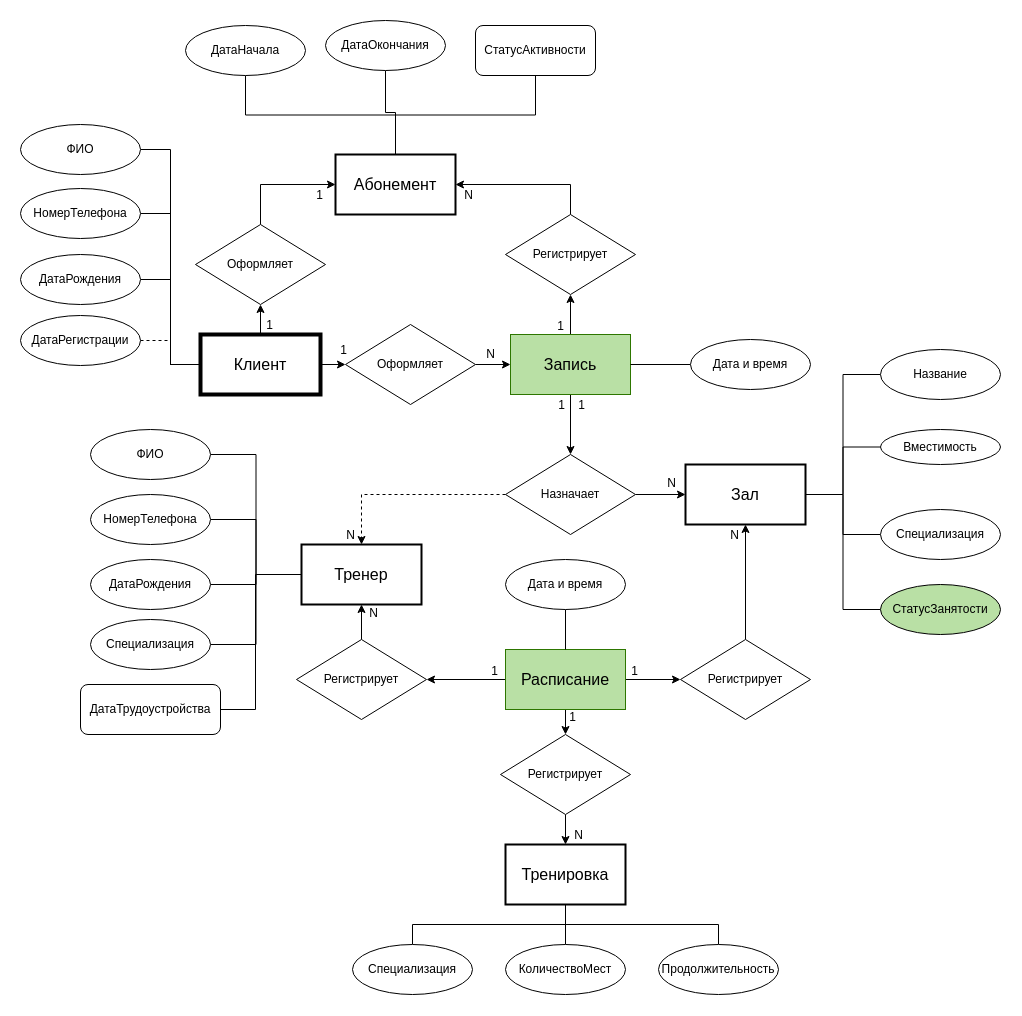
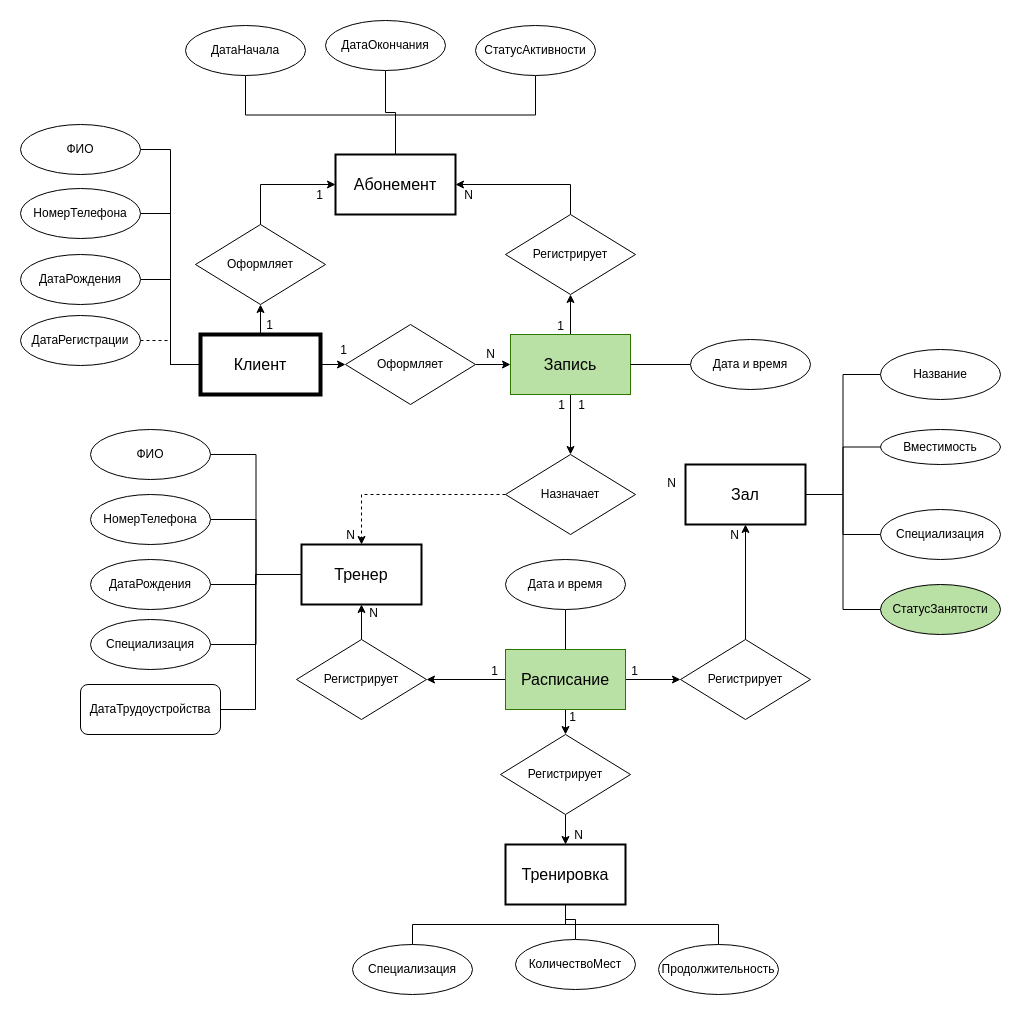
(536, 51) -> (536, 51)
(657, 495) -> none
(566, 970) -> (576, 965)
